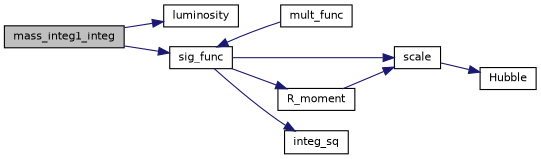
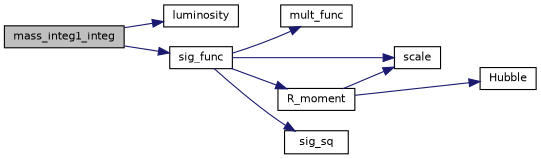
(253, 31) -> (262, 43)
(455, 66) -> (412, 89)
(316, 142) -> (316, 142)
